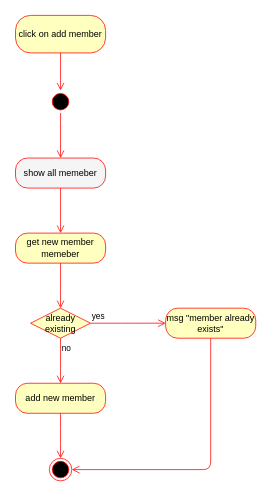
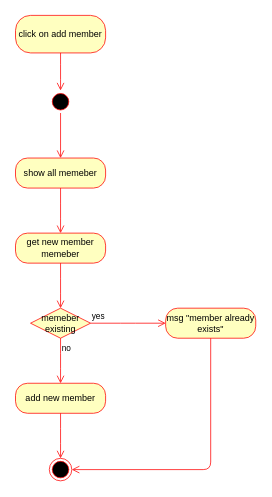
(60, 173) -> (60, 173)
(60, 323) -> (60, 323)
